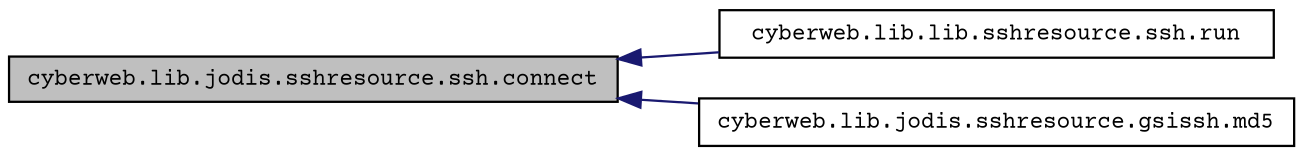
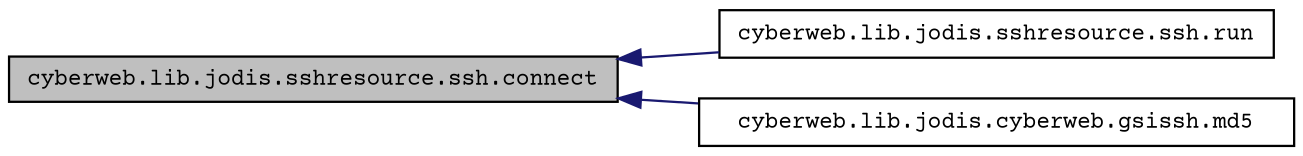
(997, 34) -> (997, 34)
(997, 122) -> (997, 122)
